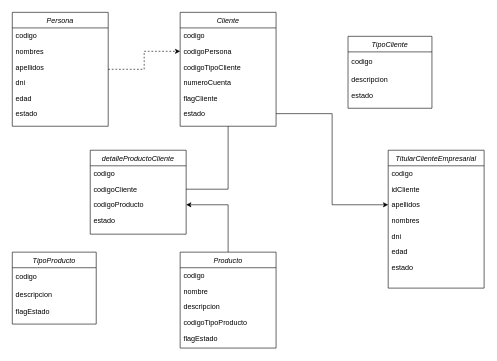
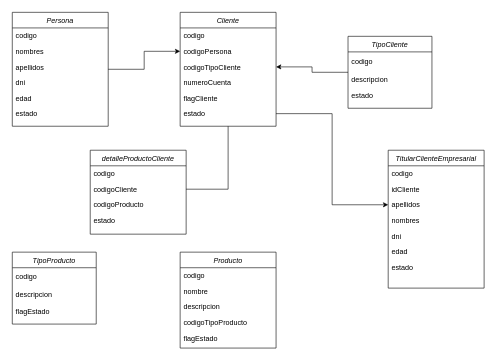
(144, 61) -> (144, 61)
none -> (281, 67)
(191, 205) -> none
